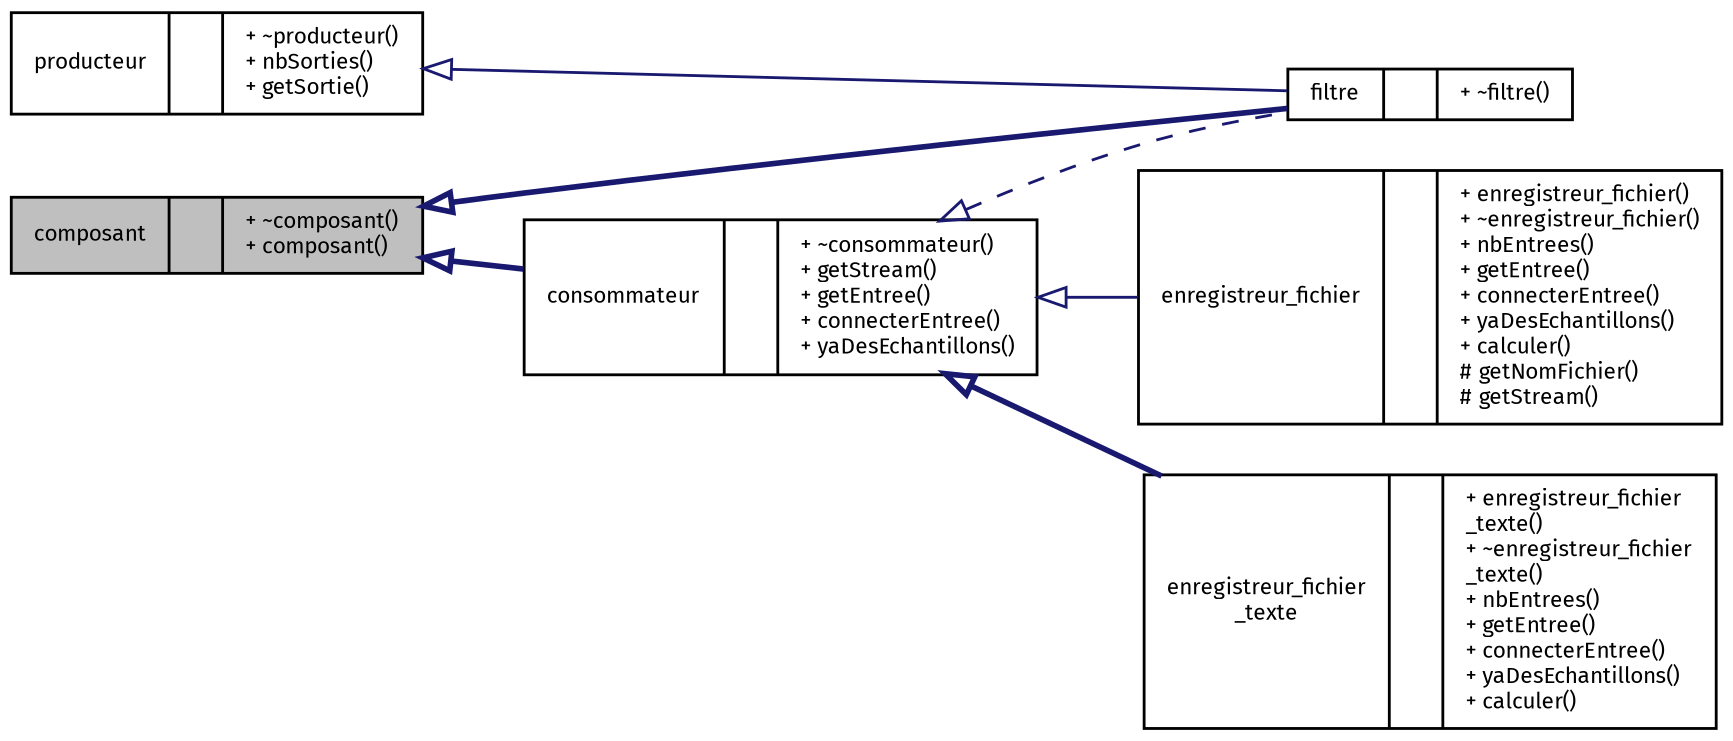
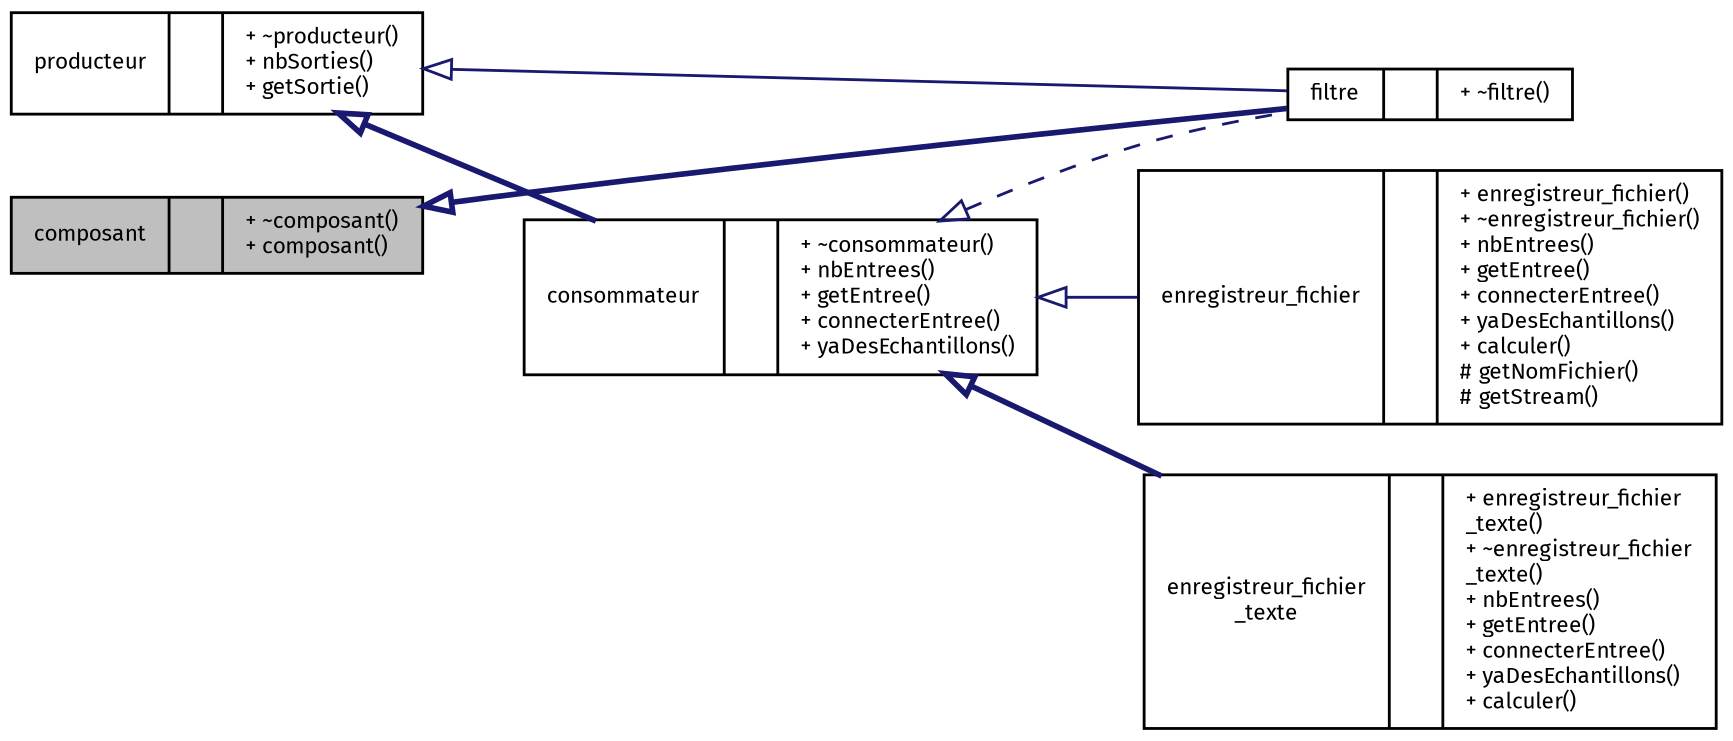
(488, 265) -> (480, 173)
(869, 271) -> (868, 271)
